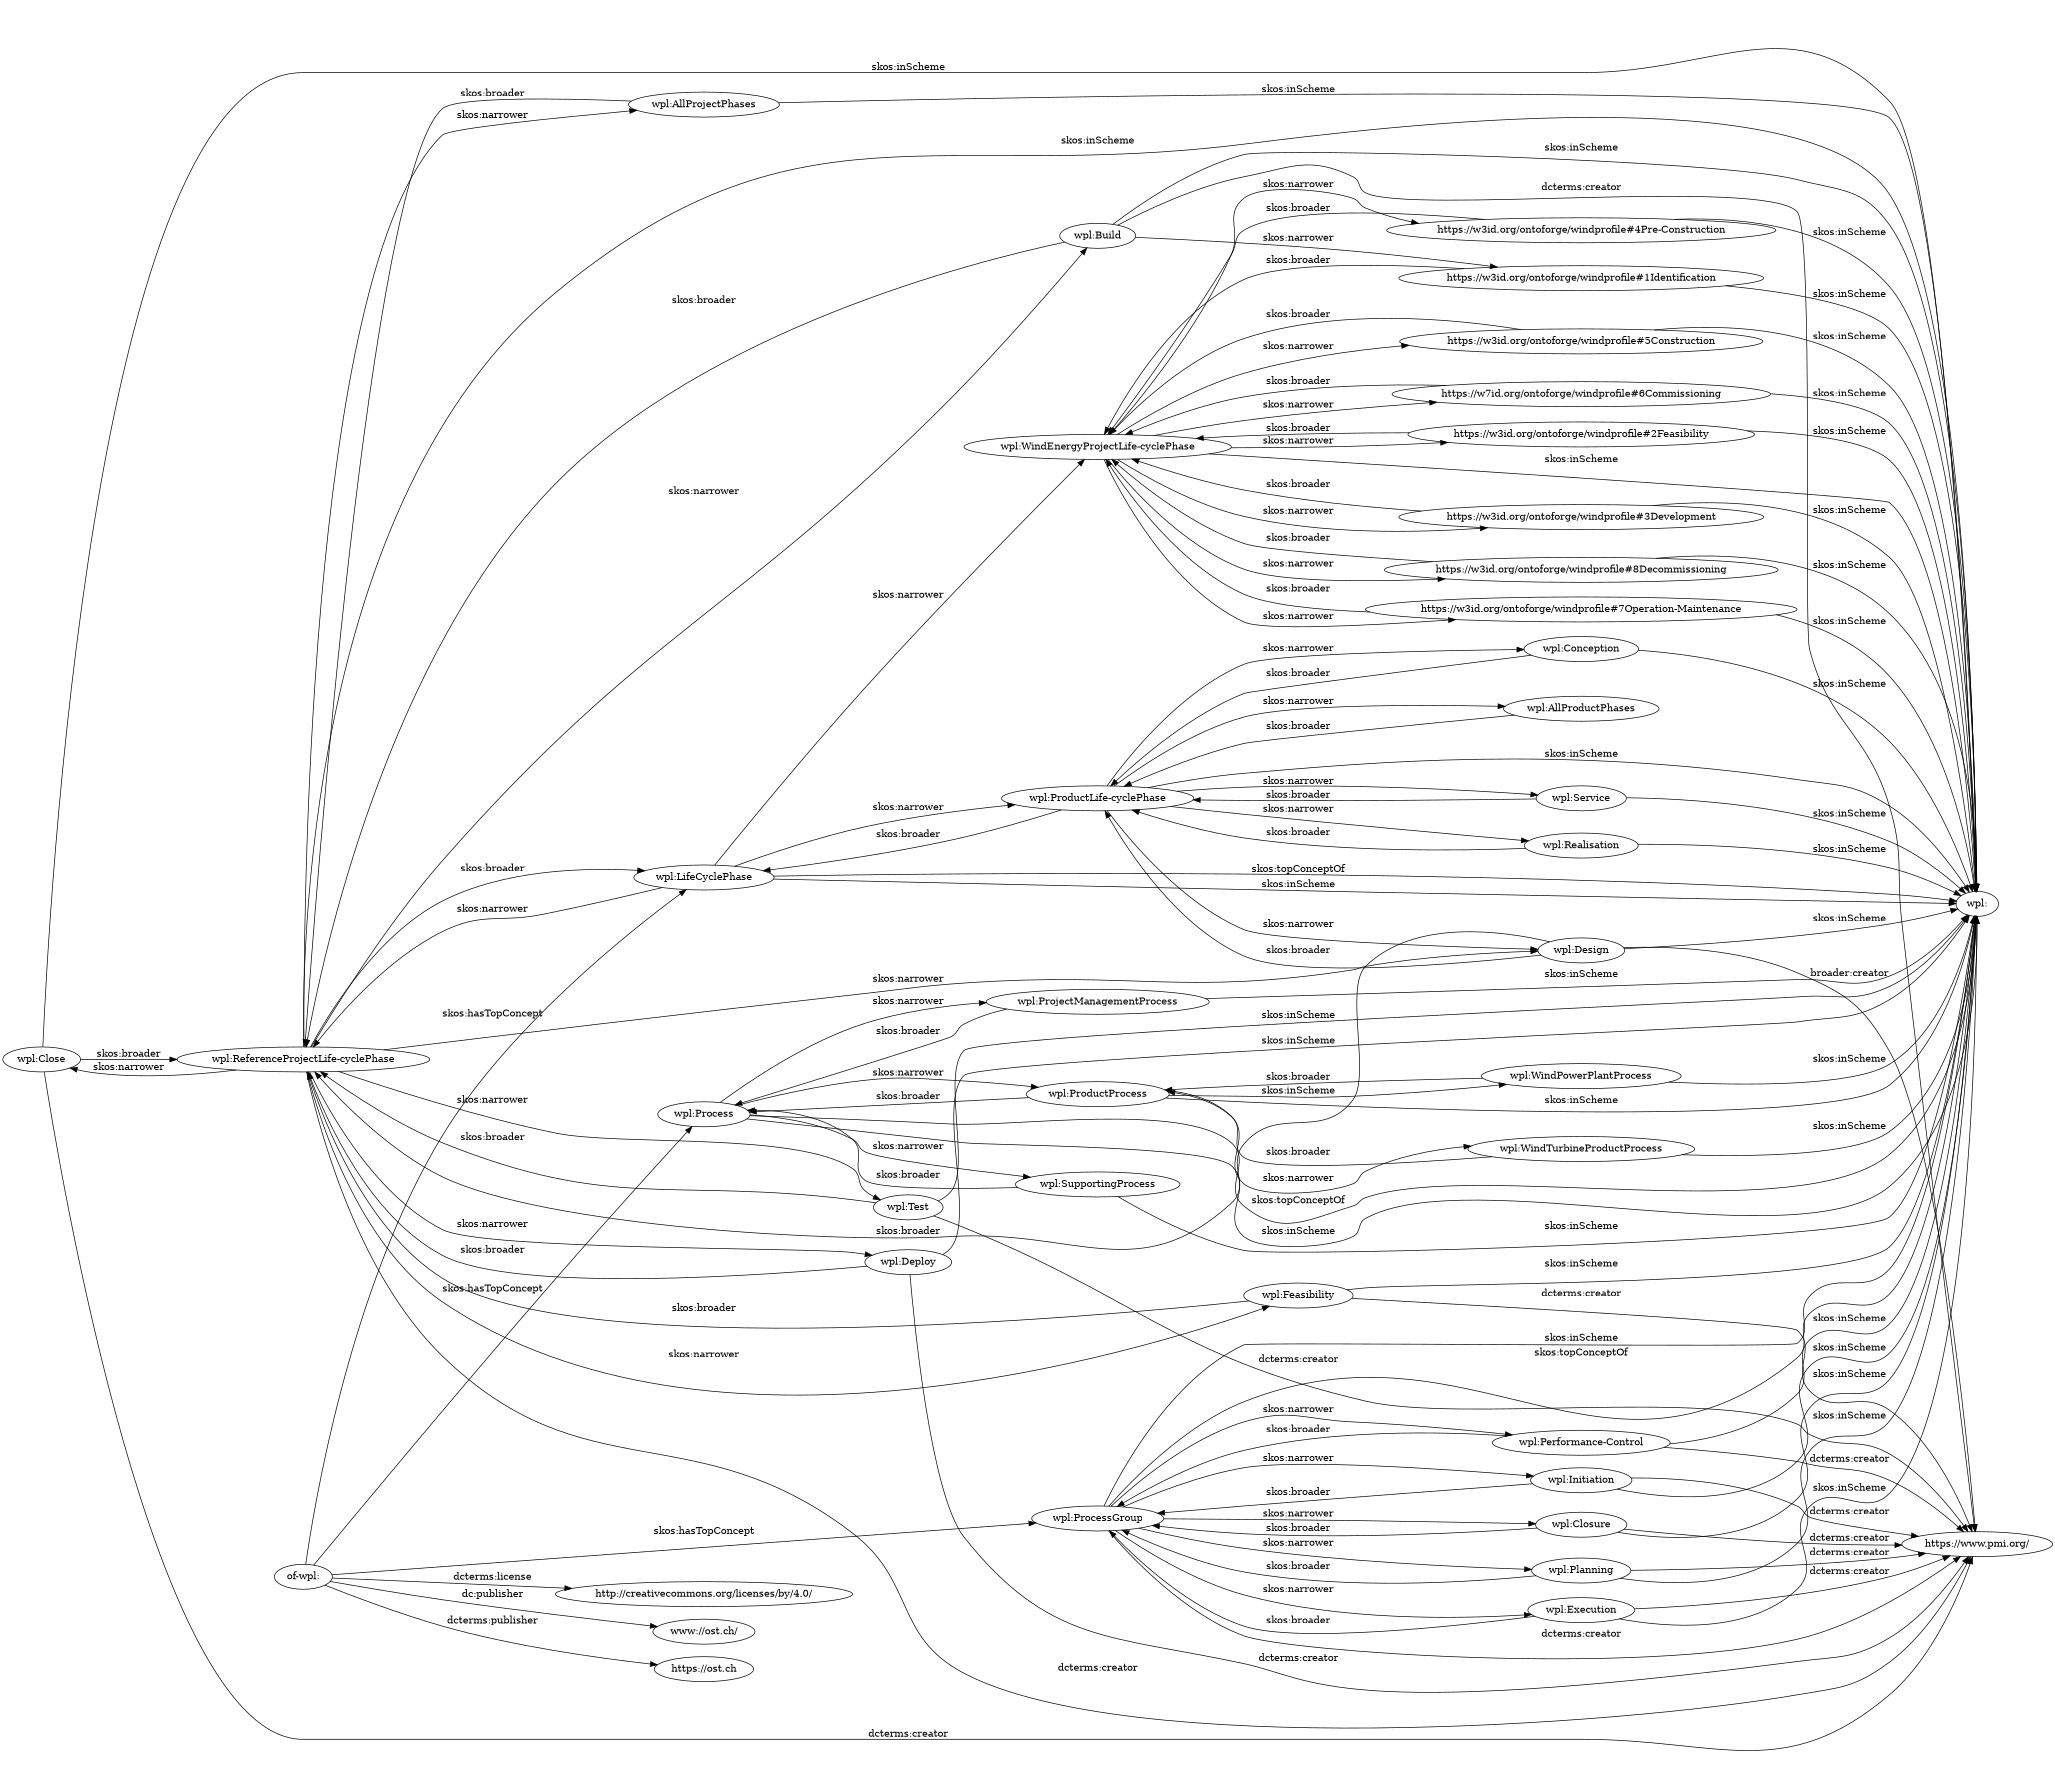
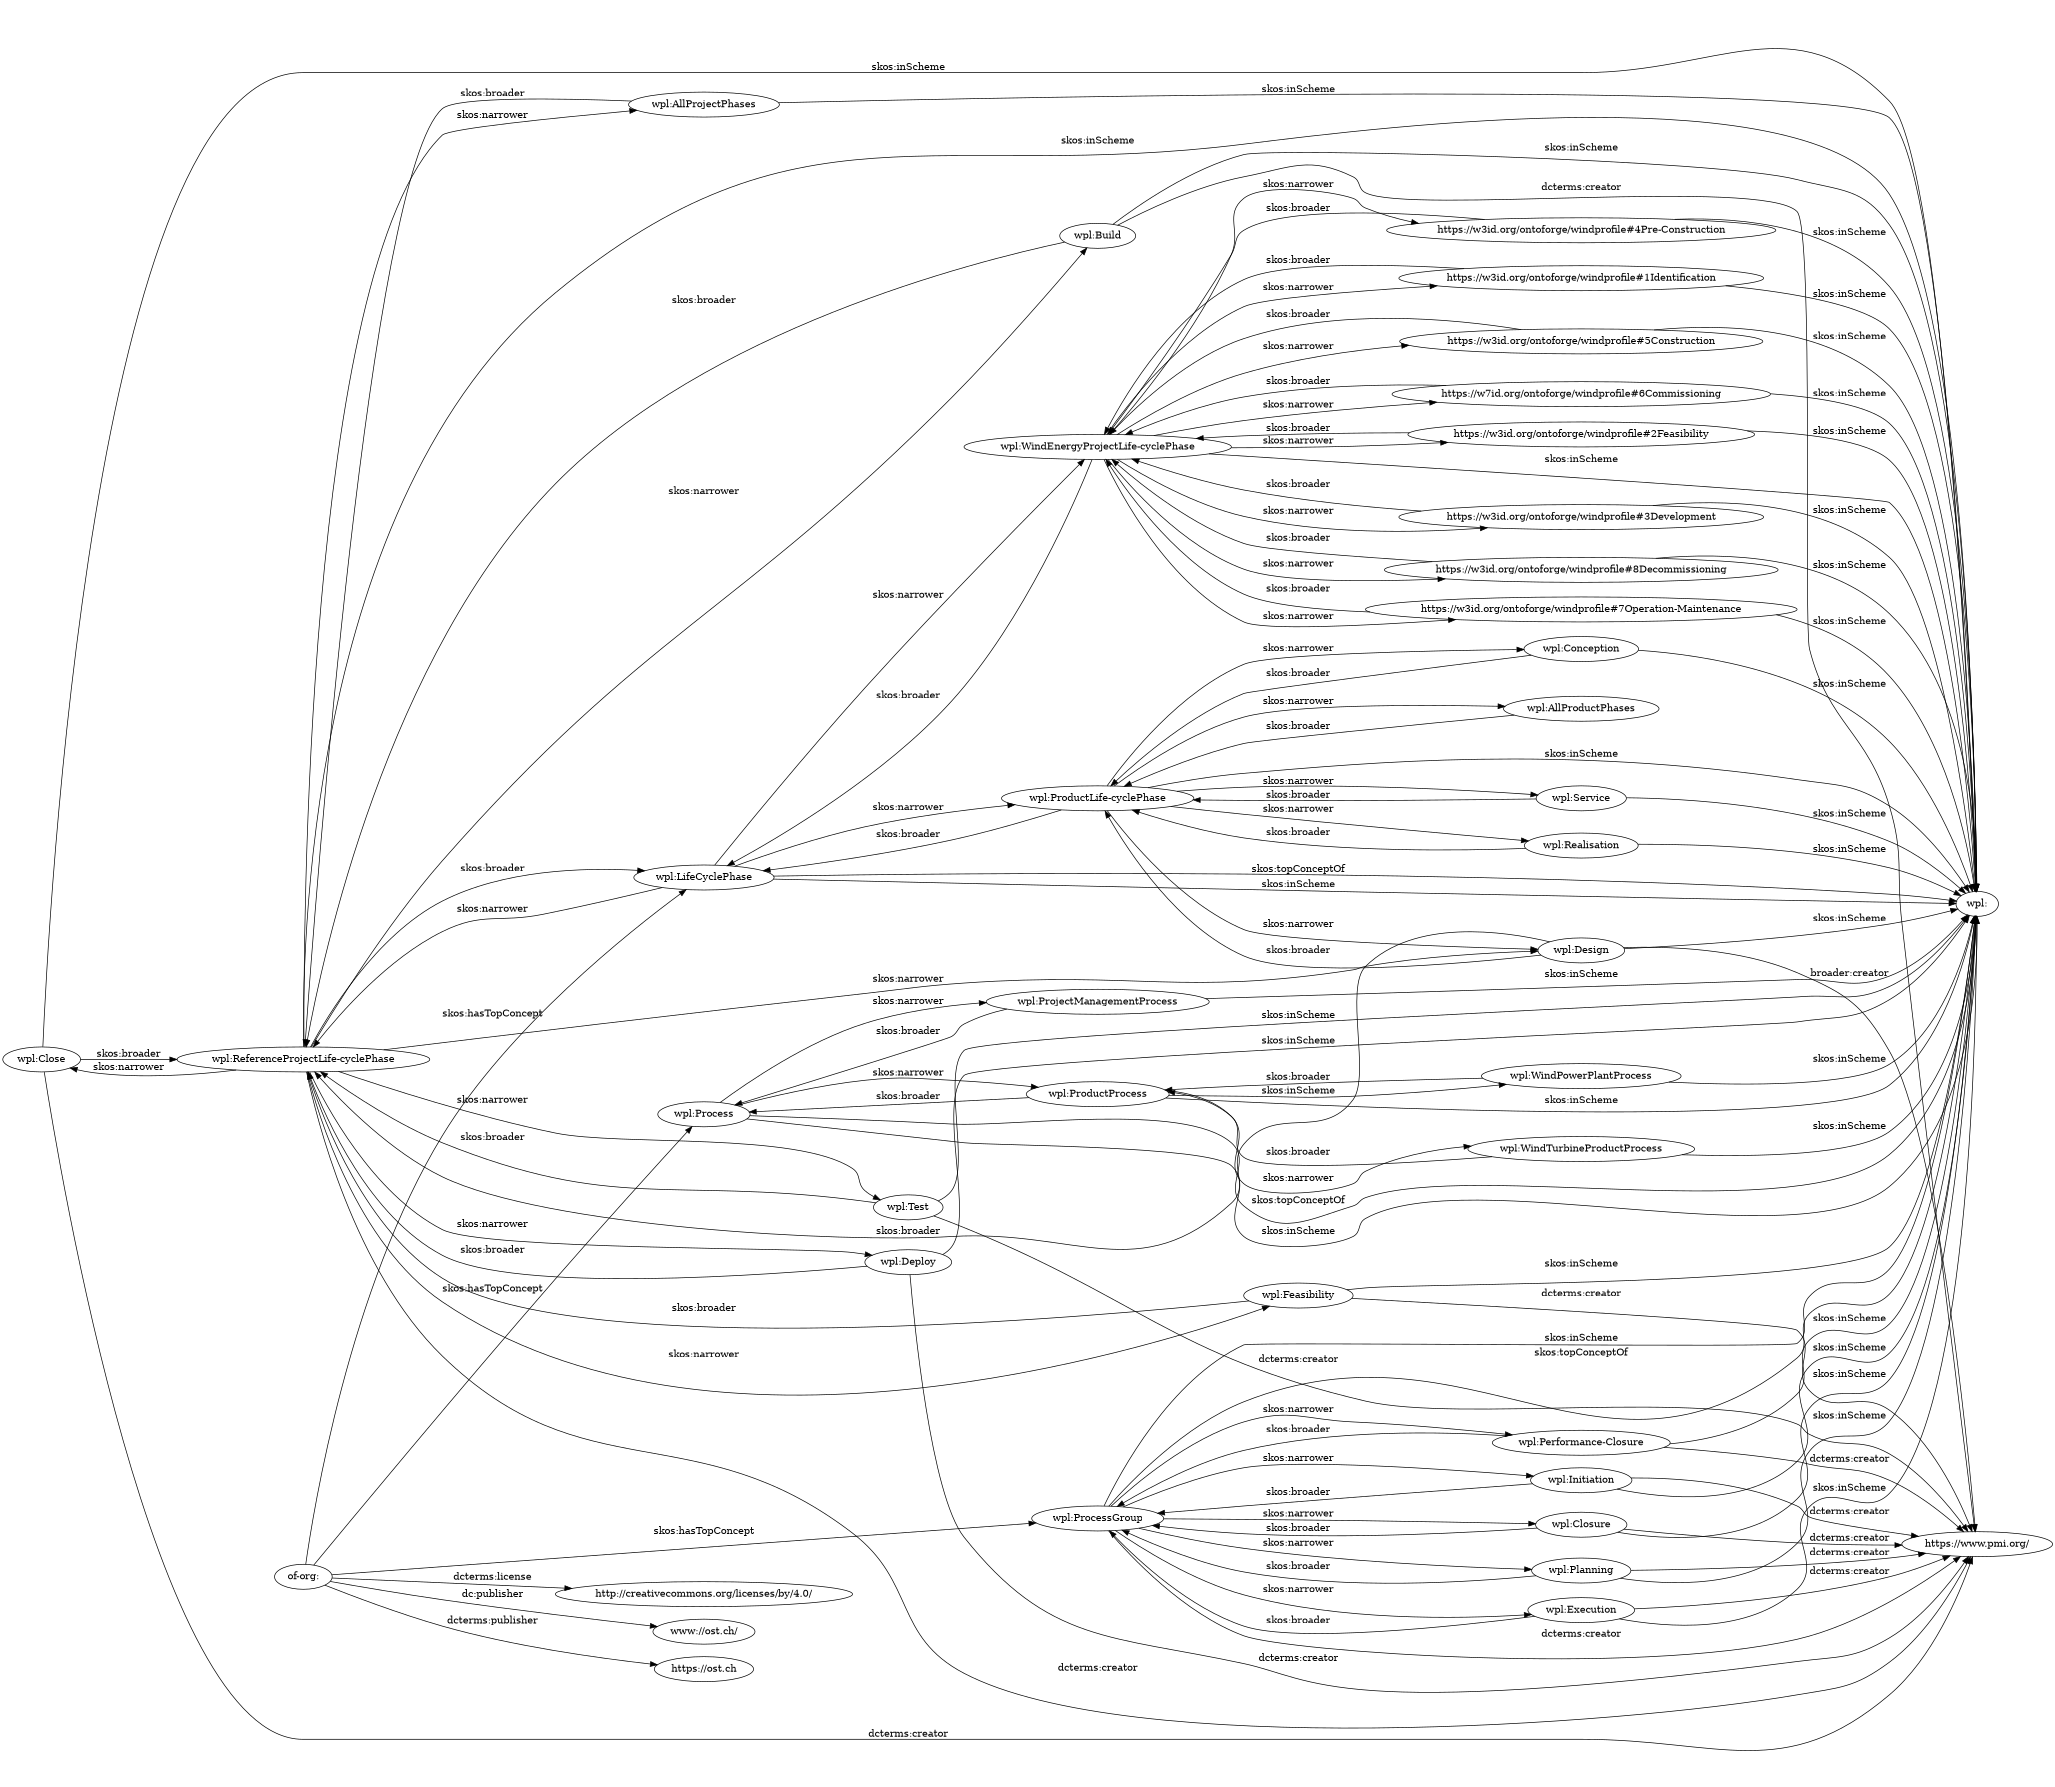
(1313, 248) -> (1243, 307)
none -> (954, 698)
(1098, 1184) -> none
(1581, 1443) -> (1581, 1443)
(303, 1577) -> (303, 1577)
